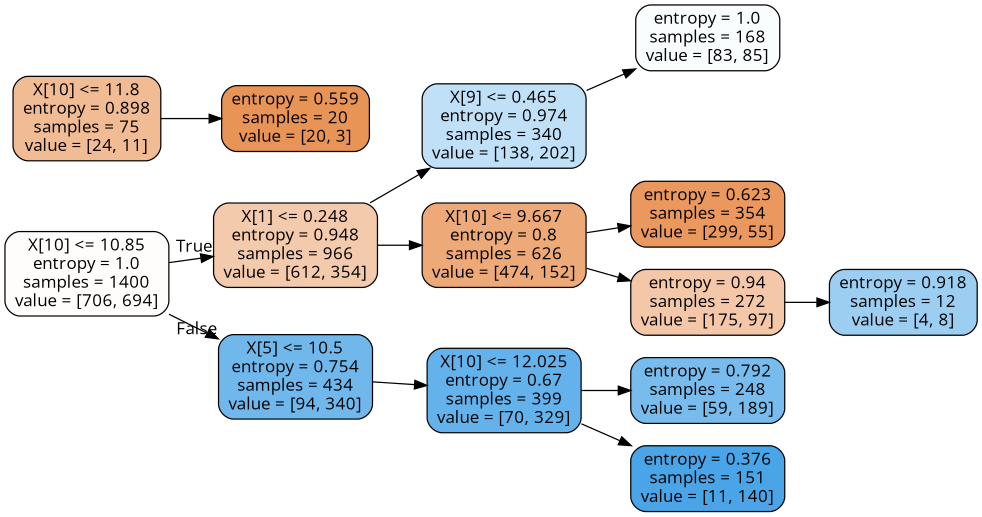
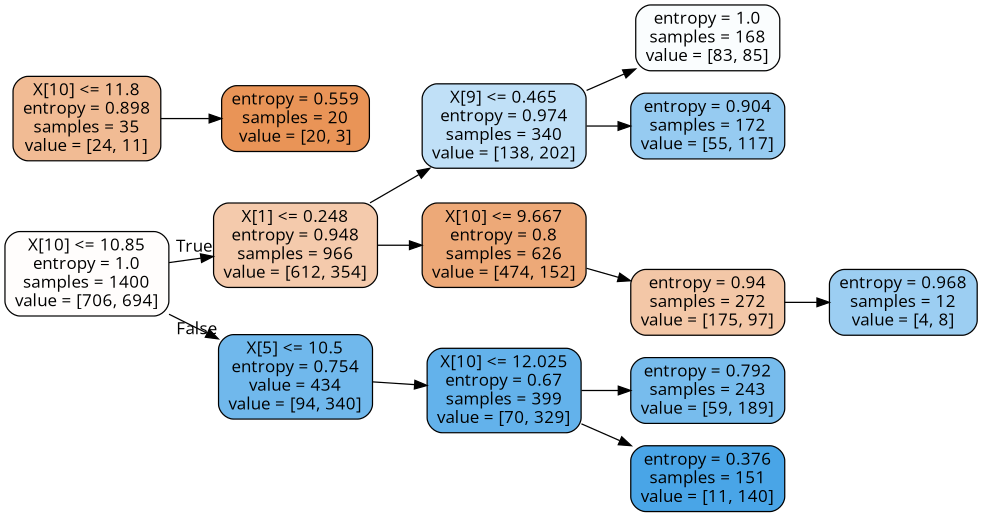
(87, 119) -> (87, 119)
none -> (708, 126)
(708, 214) -> none
(903, 302) -> (903, 302)
(296, 377) -> (296, 377)
(708, 391) -> (708, 391)
